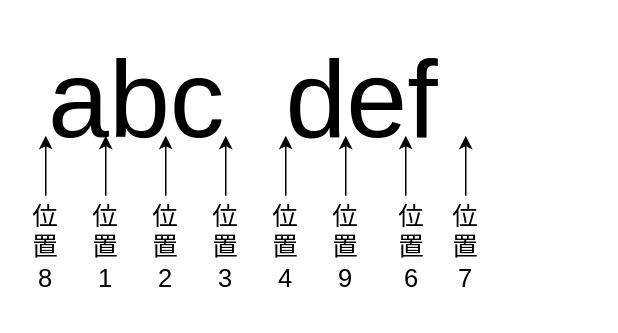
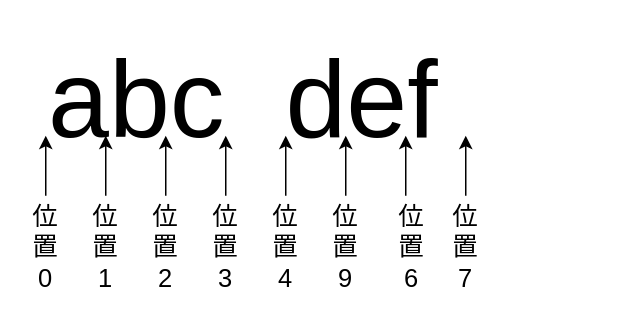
(46, 248) -> (46, 248)
